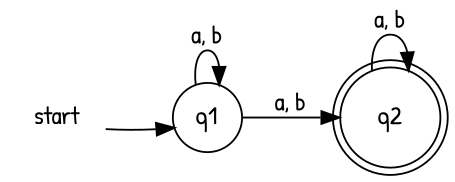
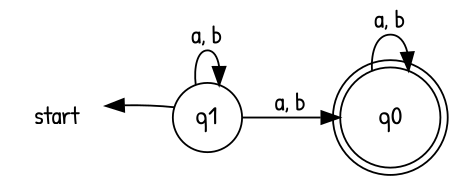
(390, 118) -> (390, 118)
(131, 130) -> (149, 106)
